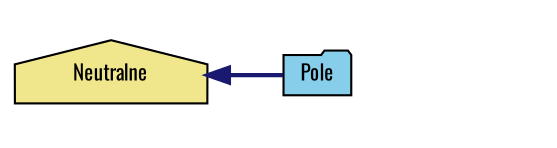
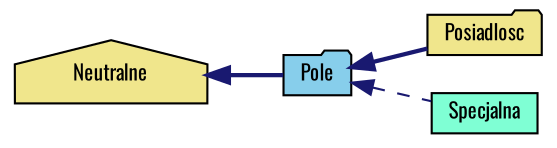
none -> (485, 35)
none -> (485, 113)
